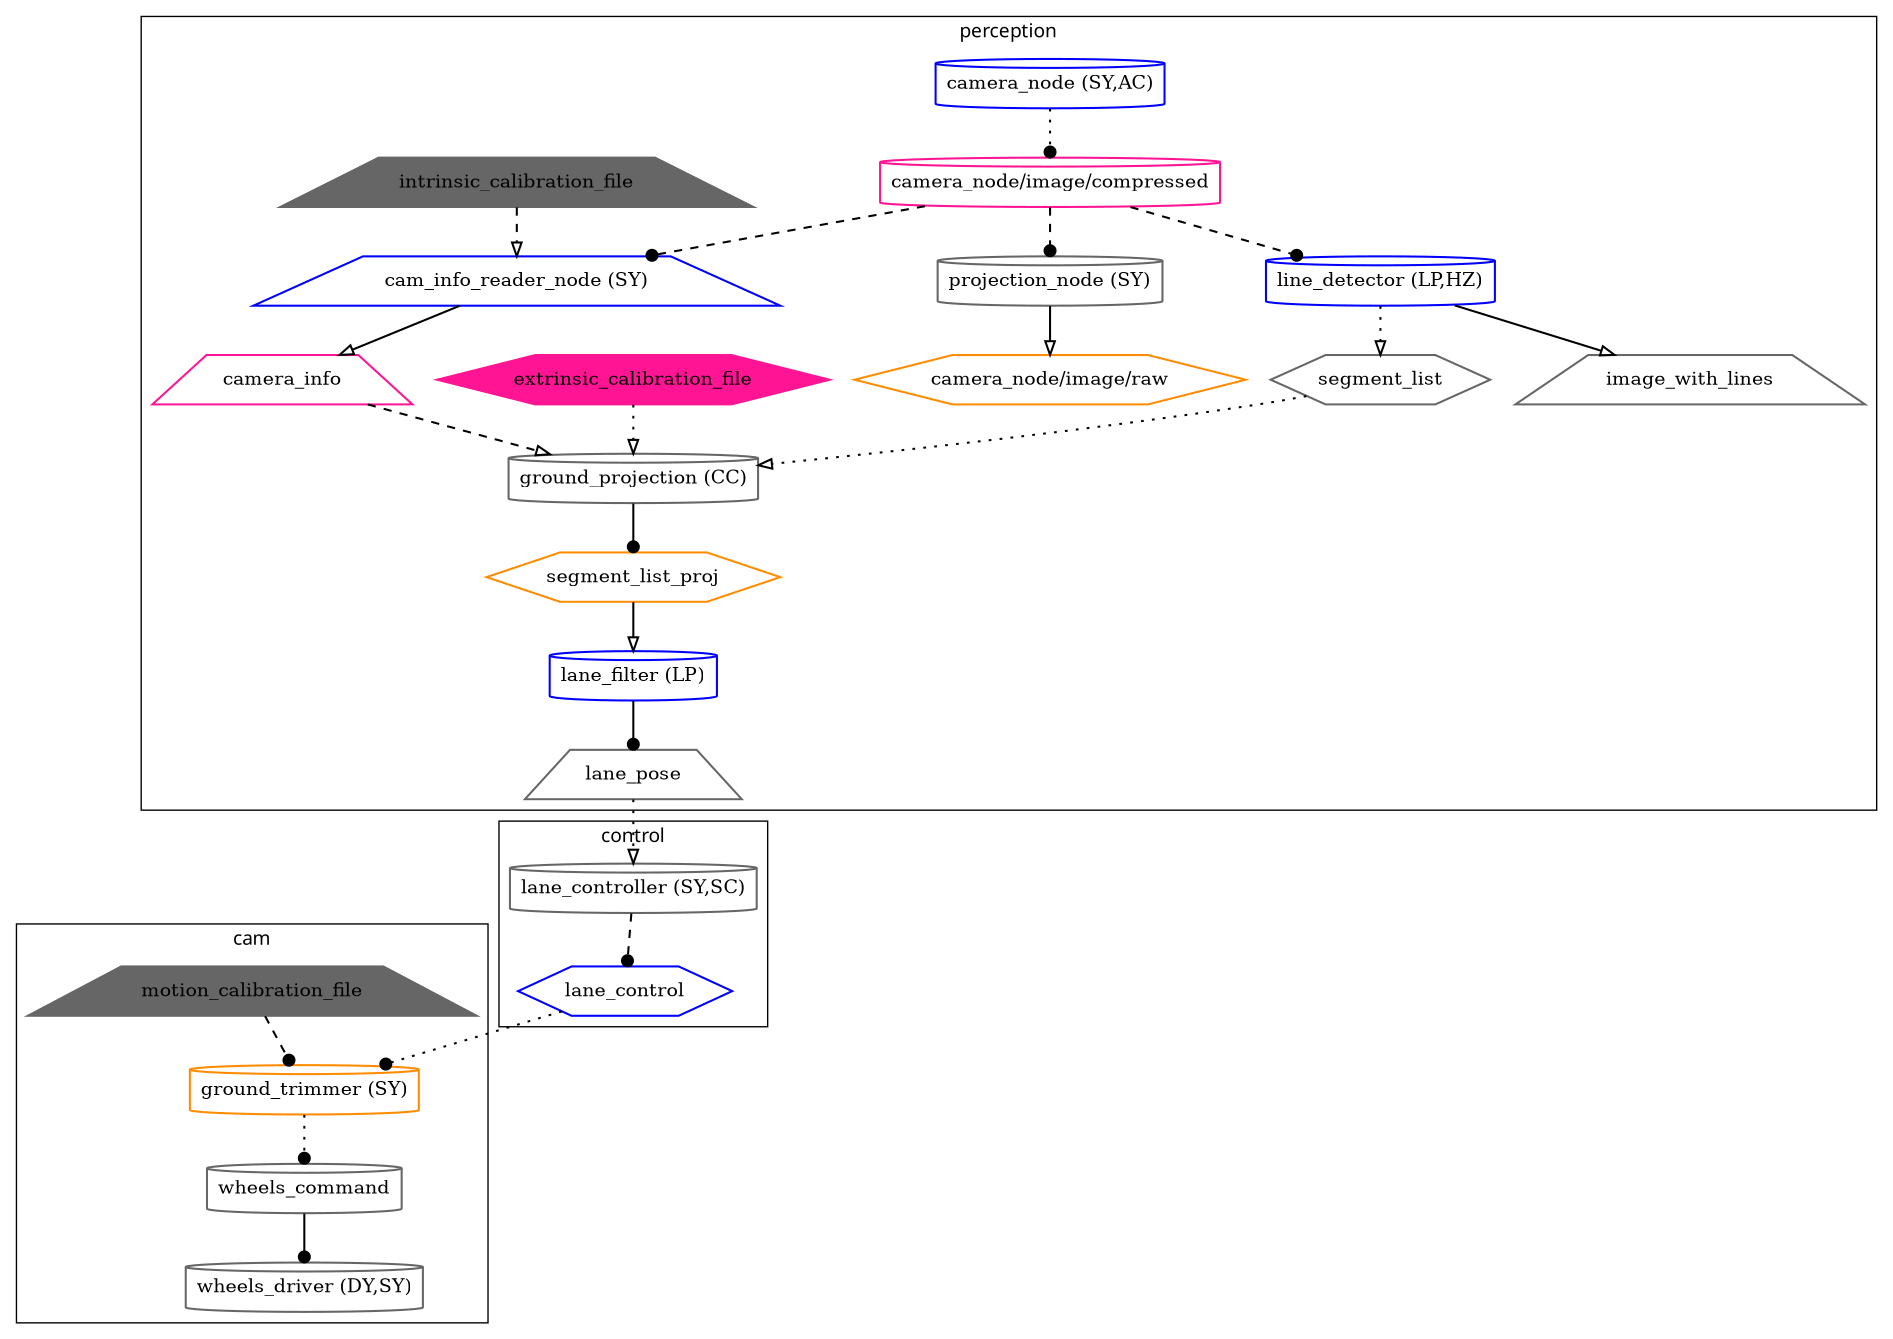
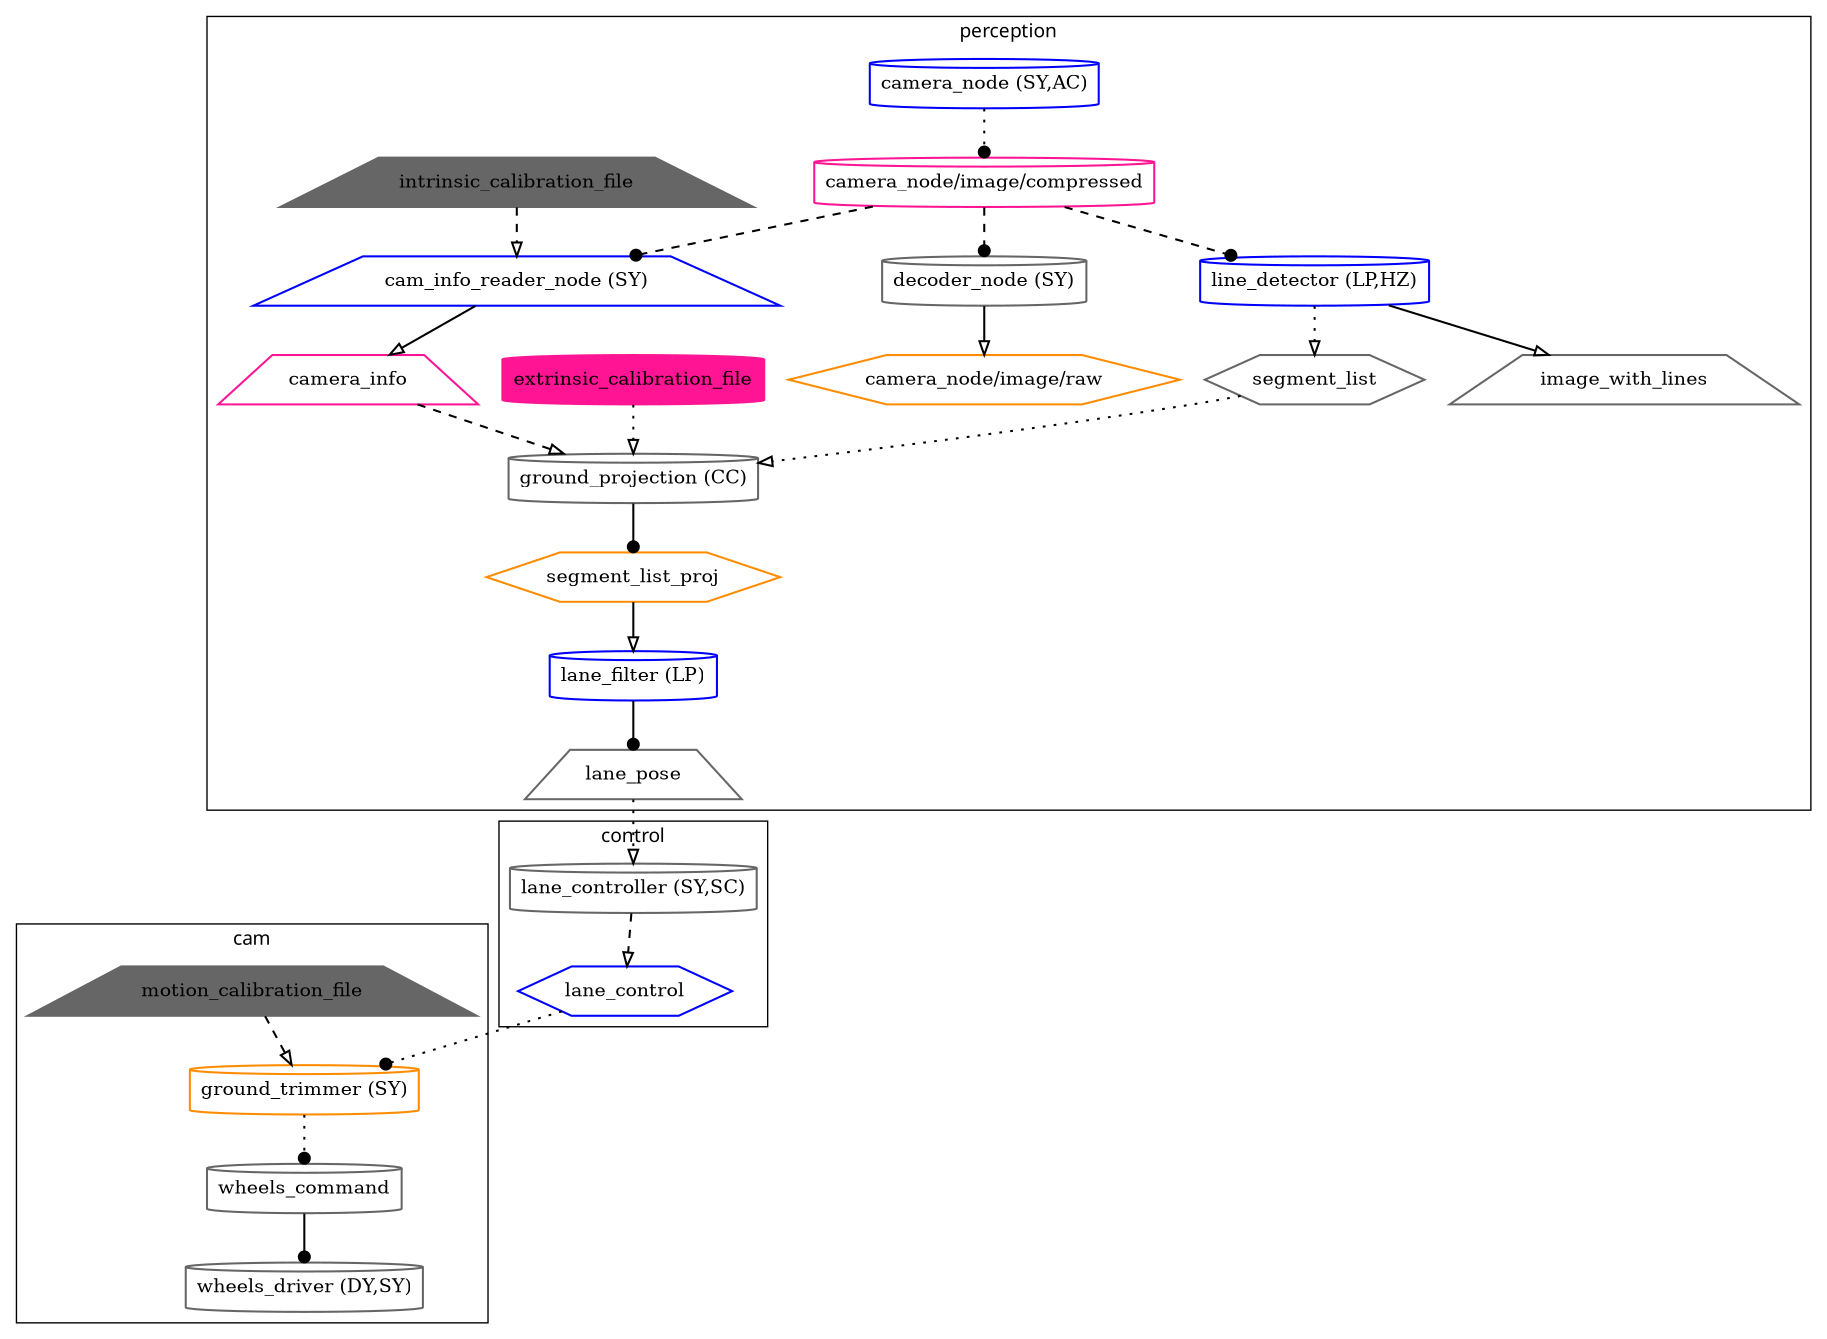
(1050, 281) -> (984, 281)
(633, 380) -> (633, 380)
(630, 934) -> (630, 933)
(276, 1036) -> (275, 1035)
